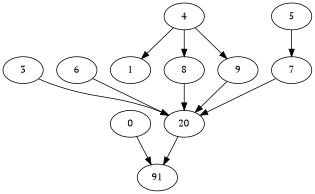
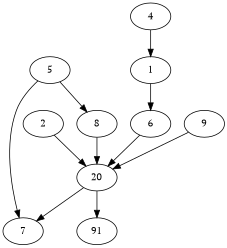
(184, 40) -> (71, 94)
(208, 41) -> none
(23, 70) -> (43, 124)
none -> (151, 93)
(241, 95) -> (63, 202)
(131, 124) -> none
